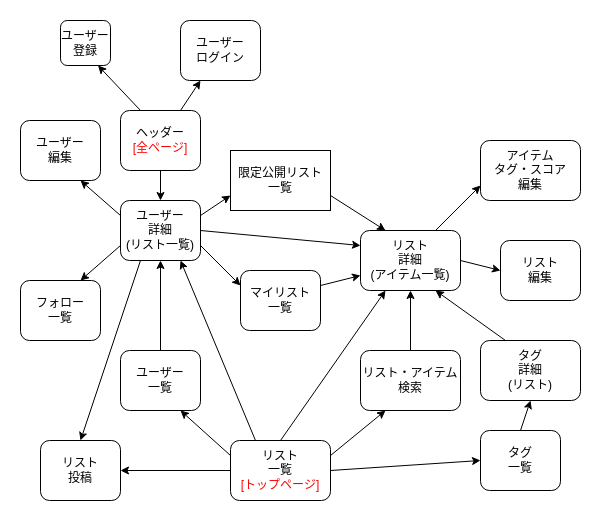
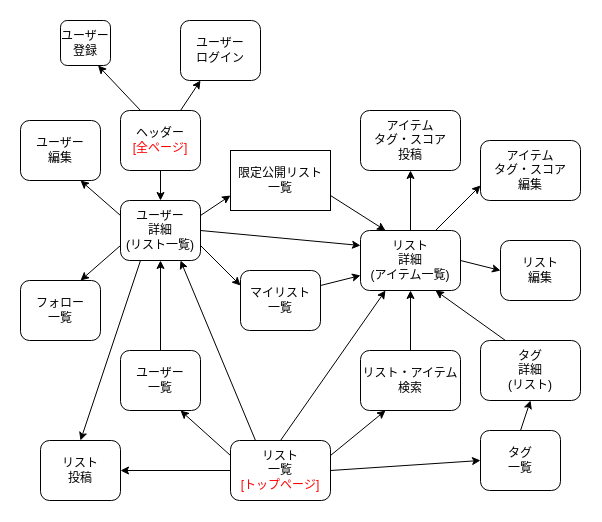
none -> (411, 141)
none -> (411, 204)
